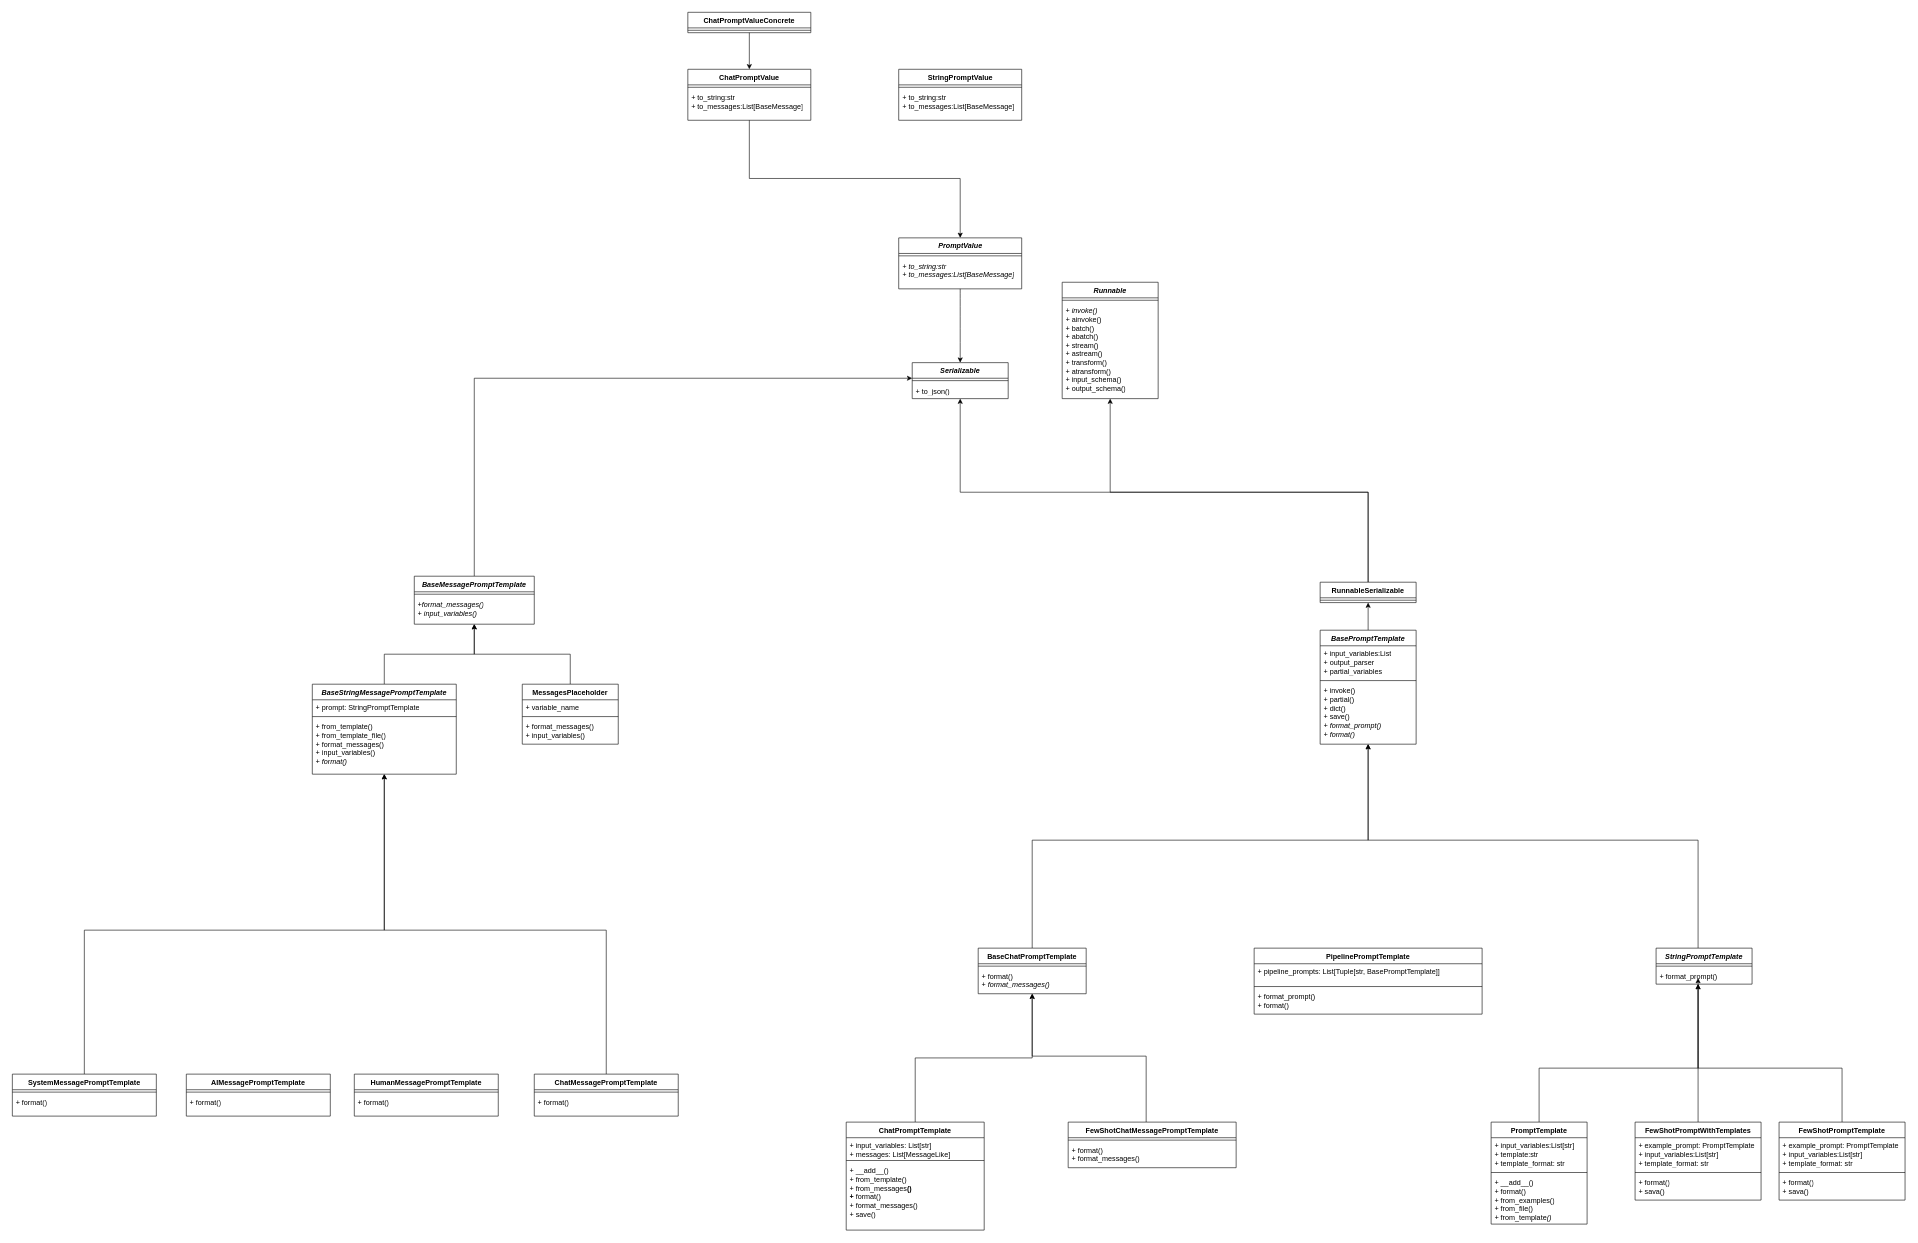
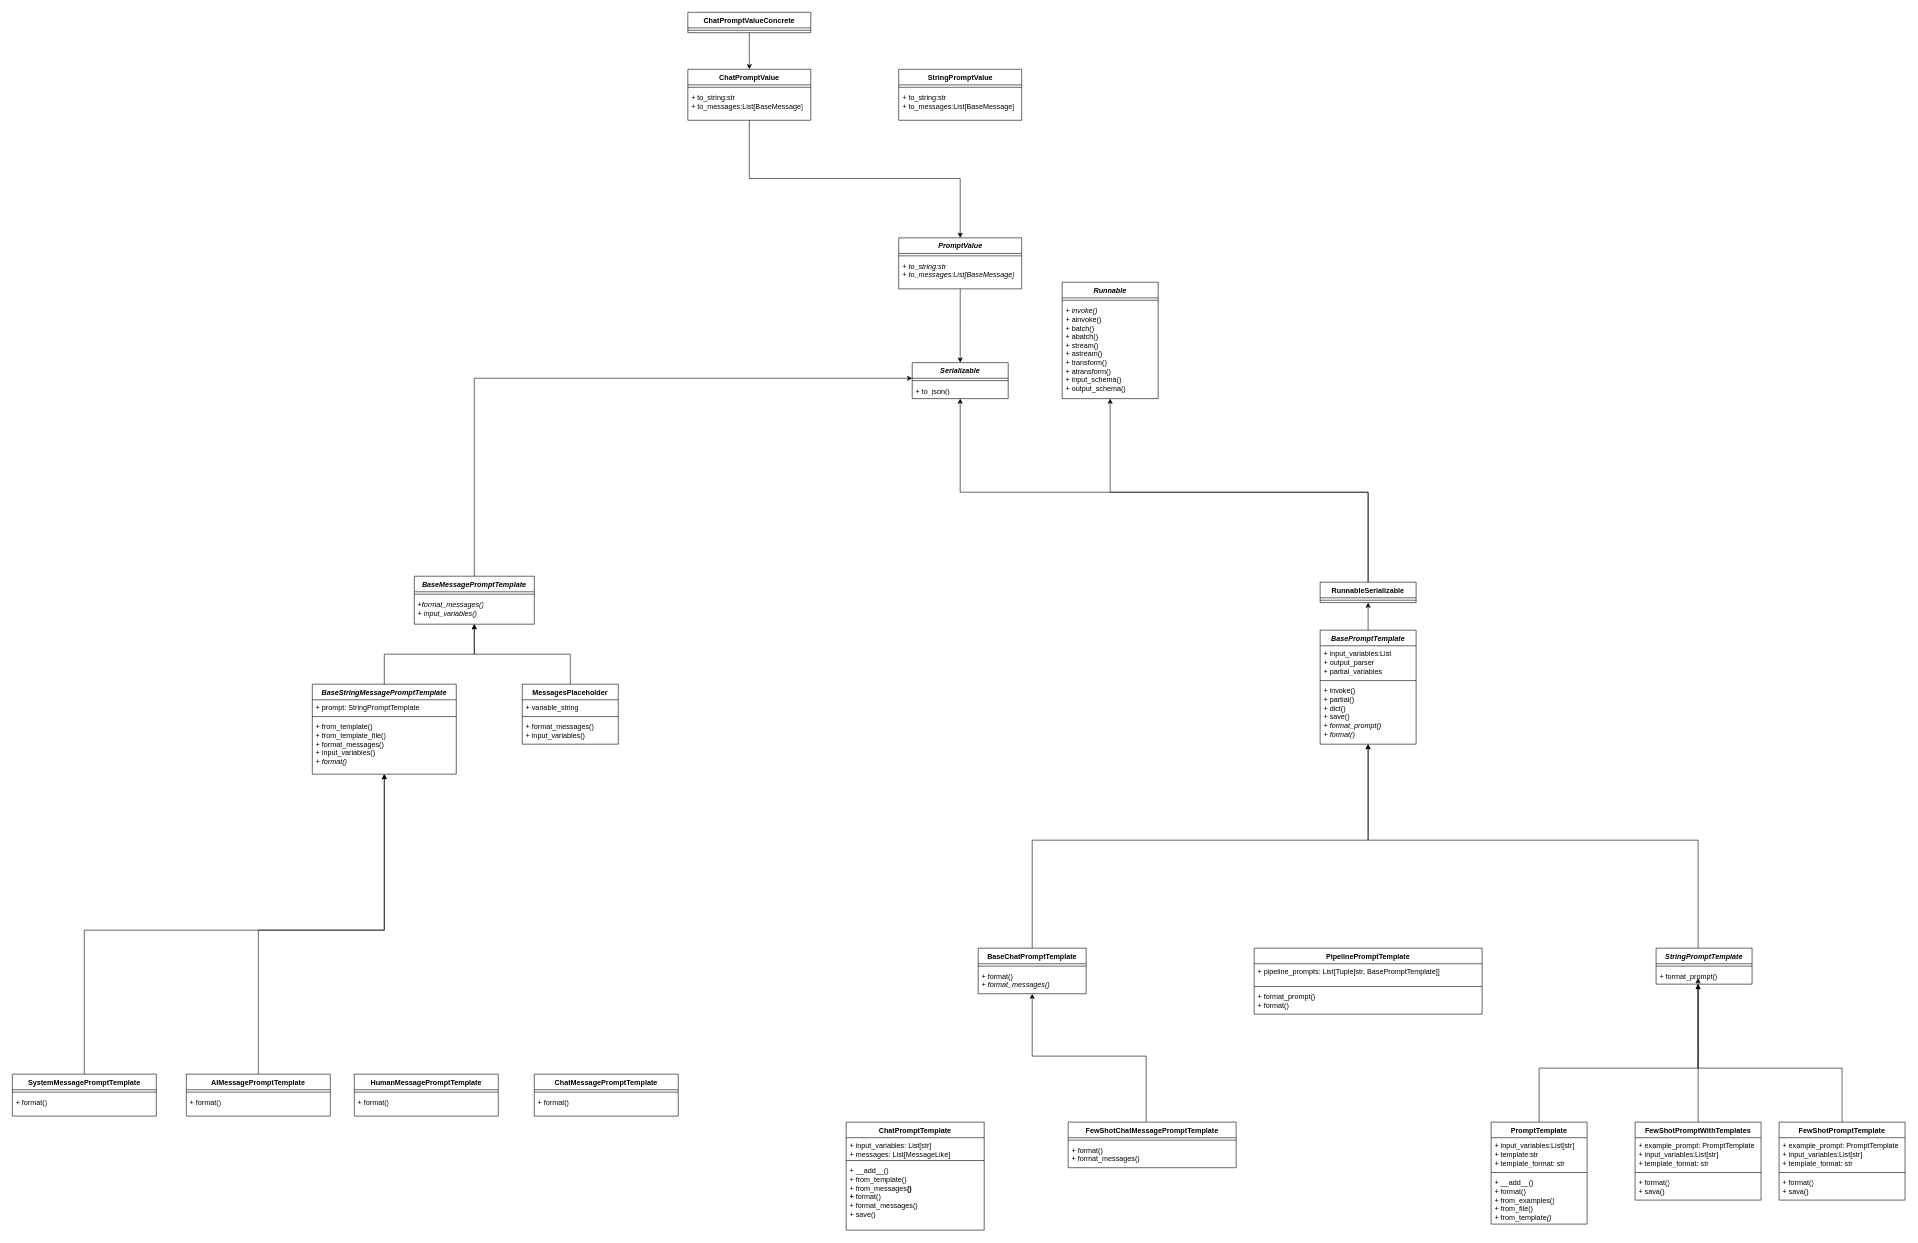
(554, 708) -> (557, 708)
(568, 930) -> none
none -> (258, 1003)
(941, 1058) -> none
